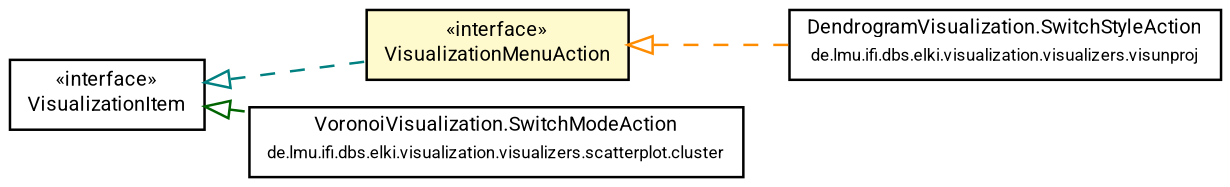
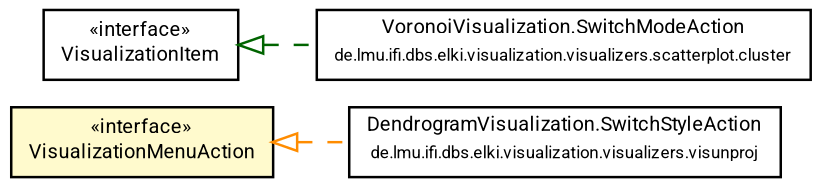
(298, 70) -> none
